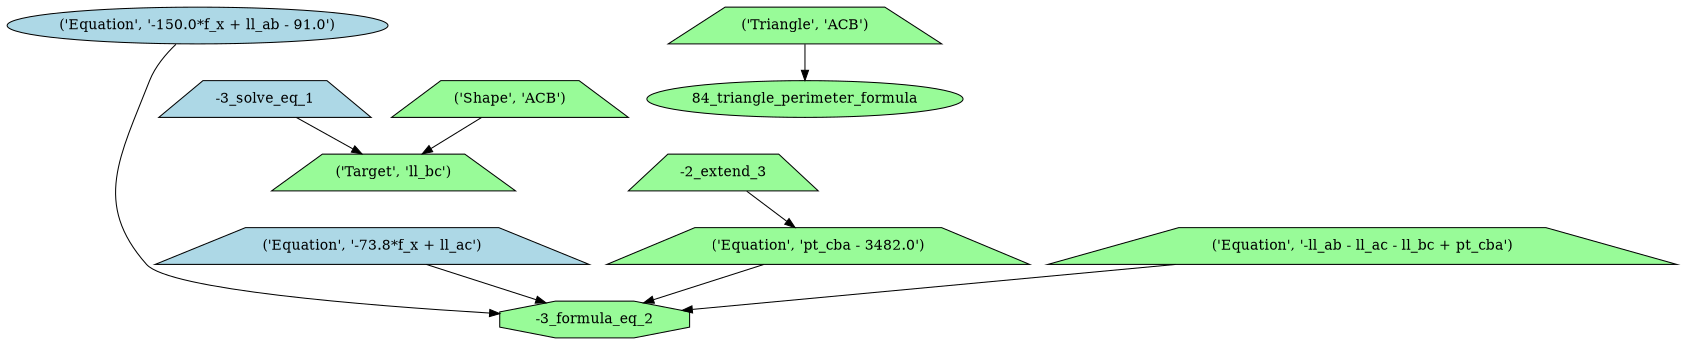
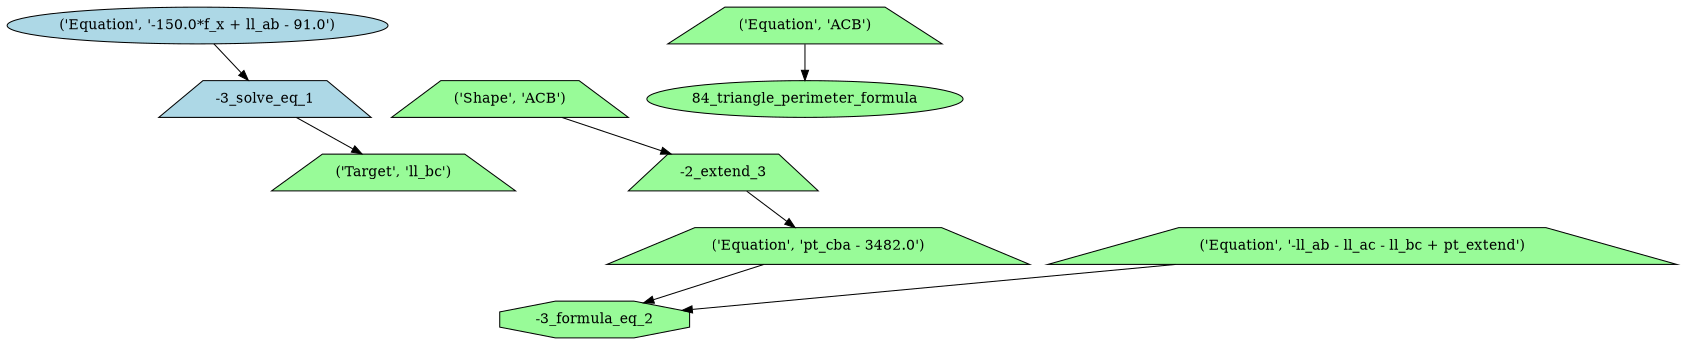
(805, 26) -> (805, 26)
(456, 133) -> (612, 134)
(372, 246) -> none
(1362, 246) -> (1362, 246)
(196, 282) -> (227, 58)
